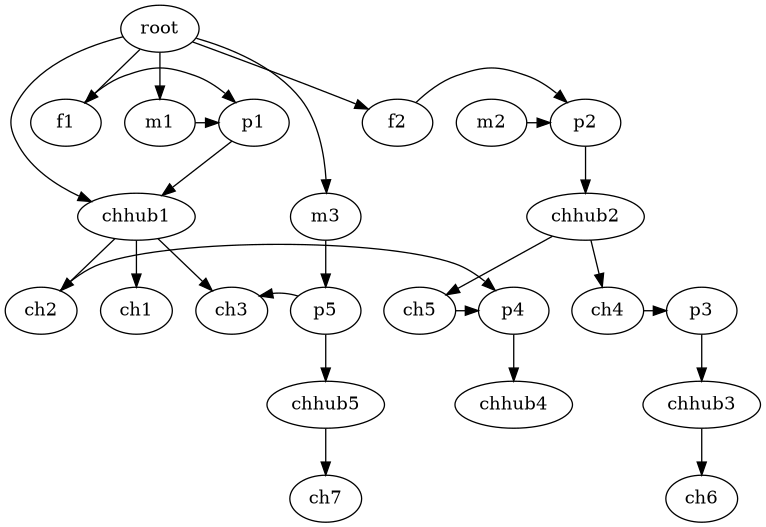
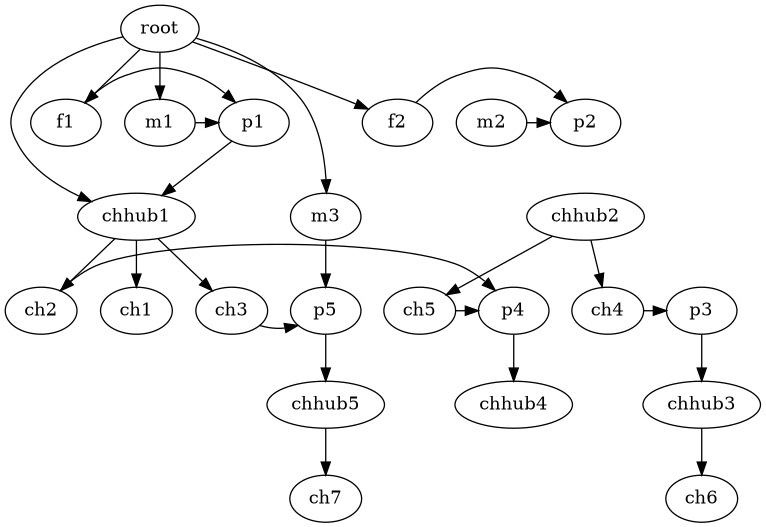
(586, 163) -> none
(285, 293) -> (272, 328)
